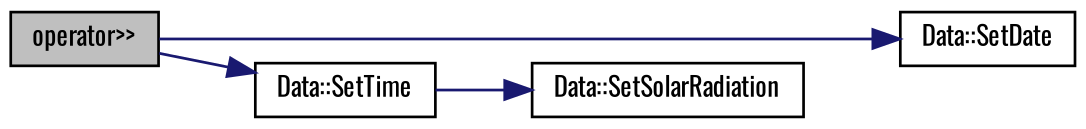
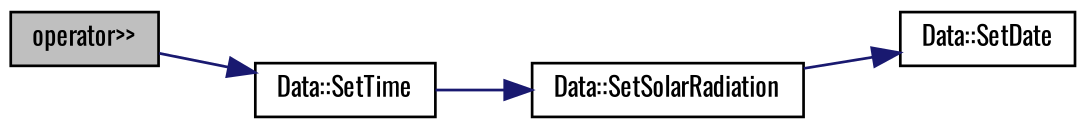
(516, 39) -> (839, 63)
